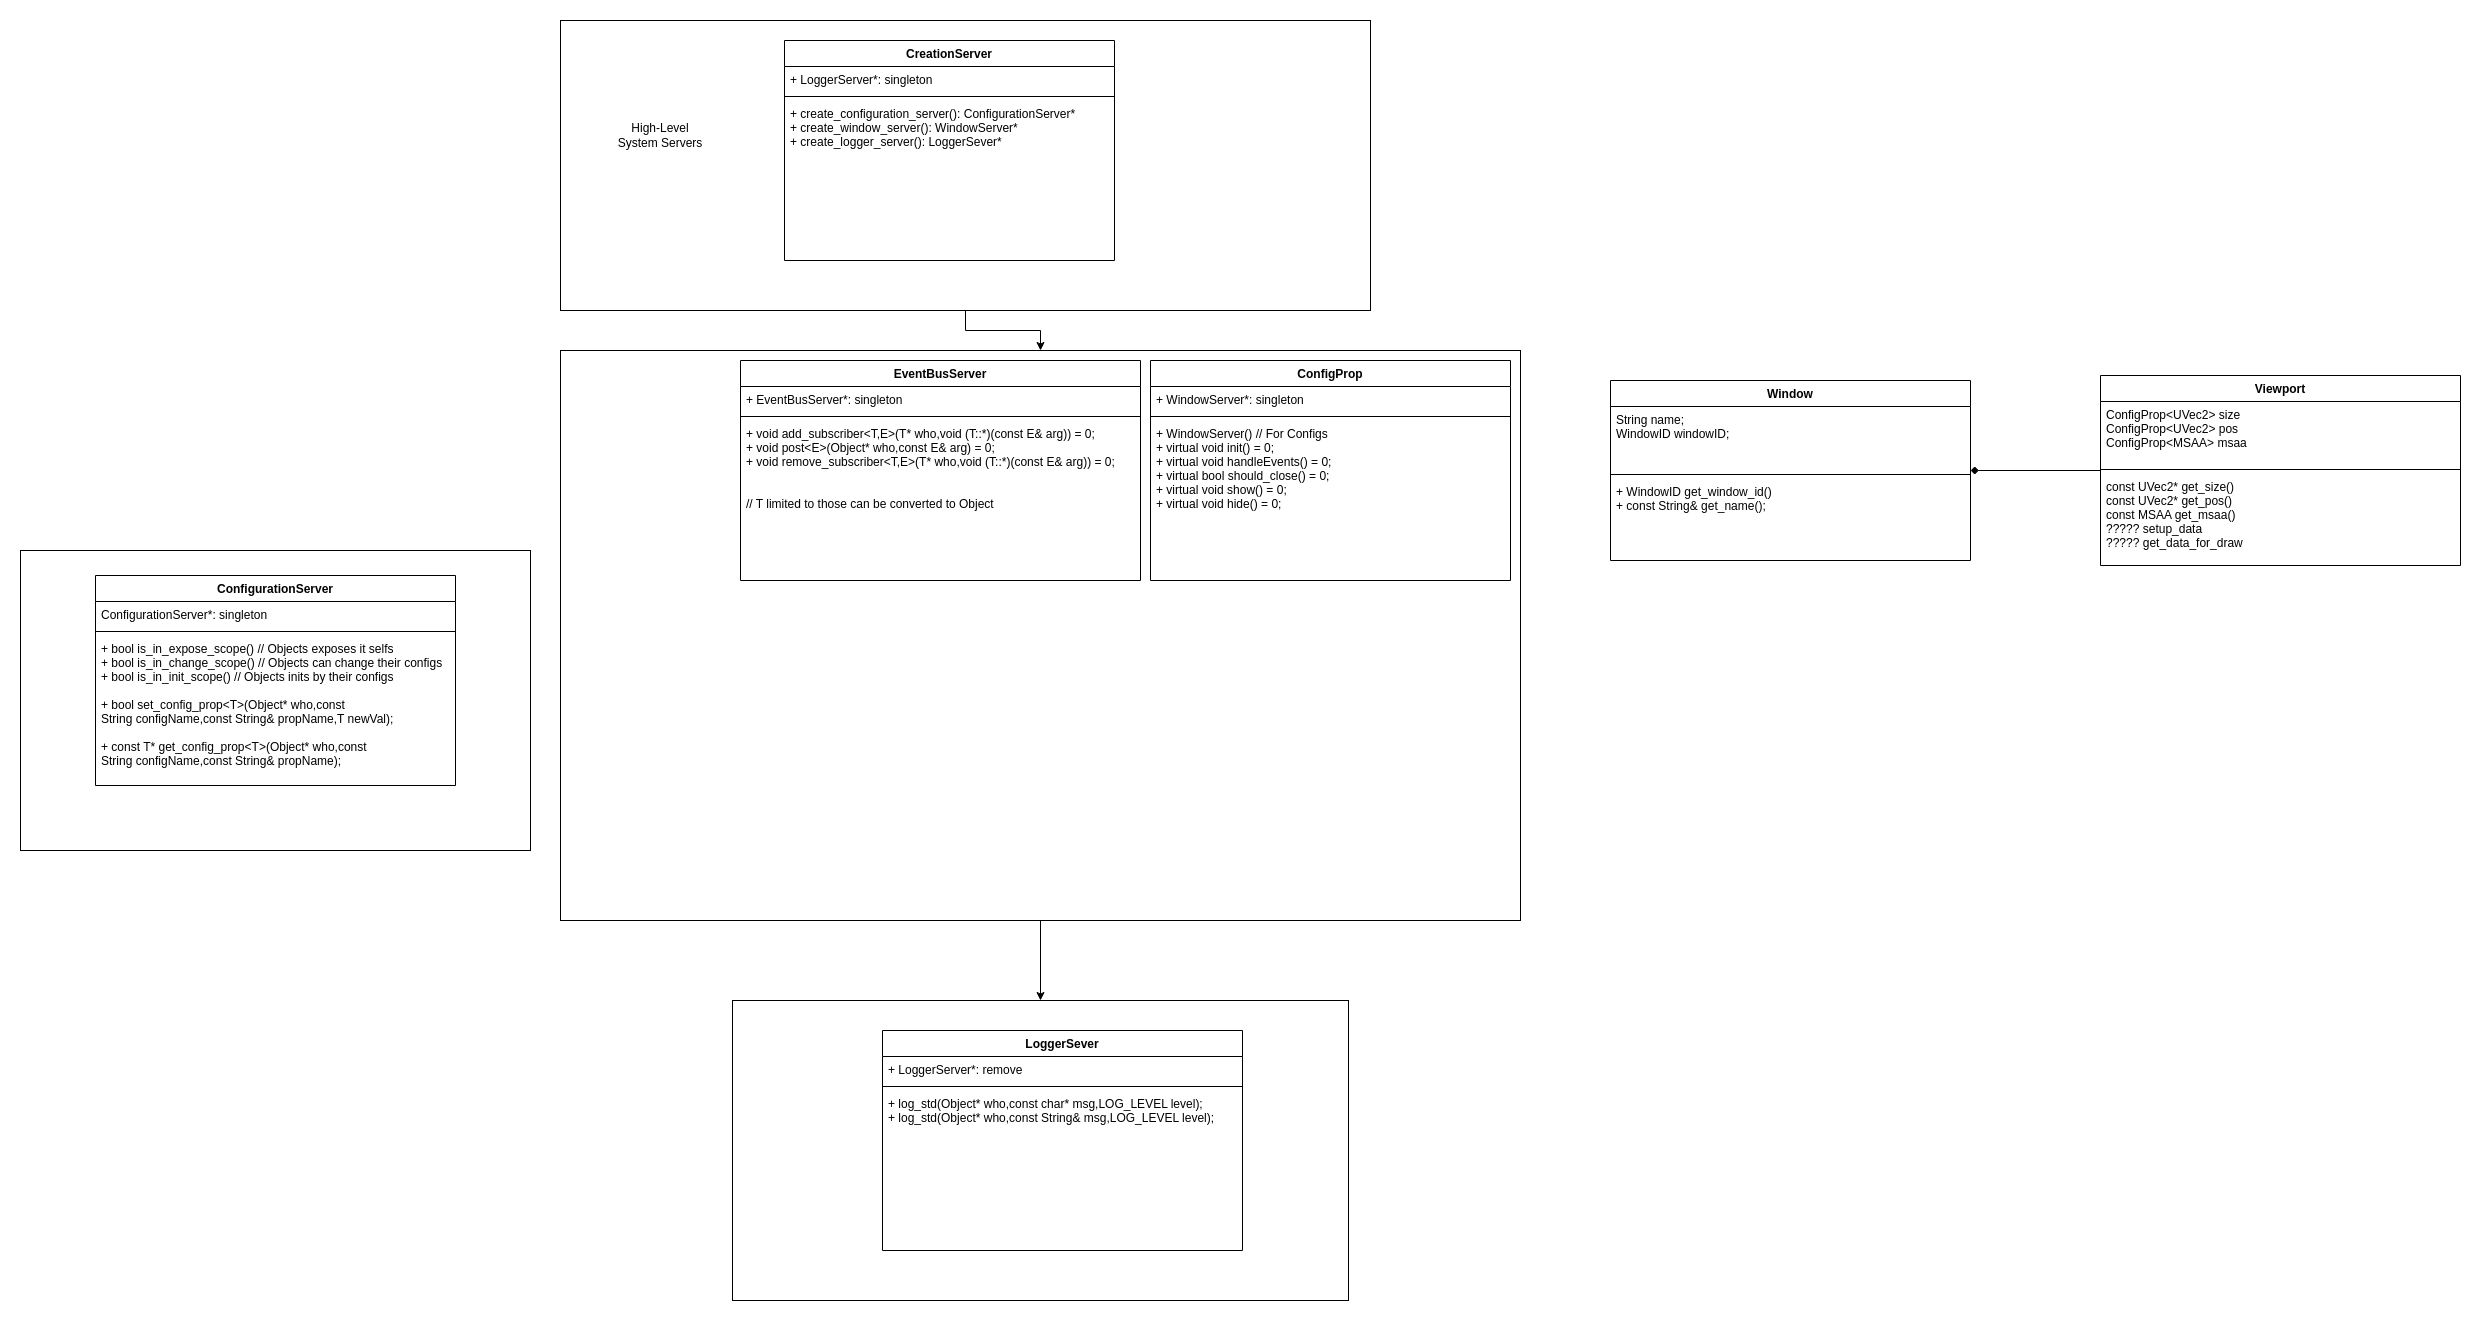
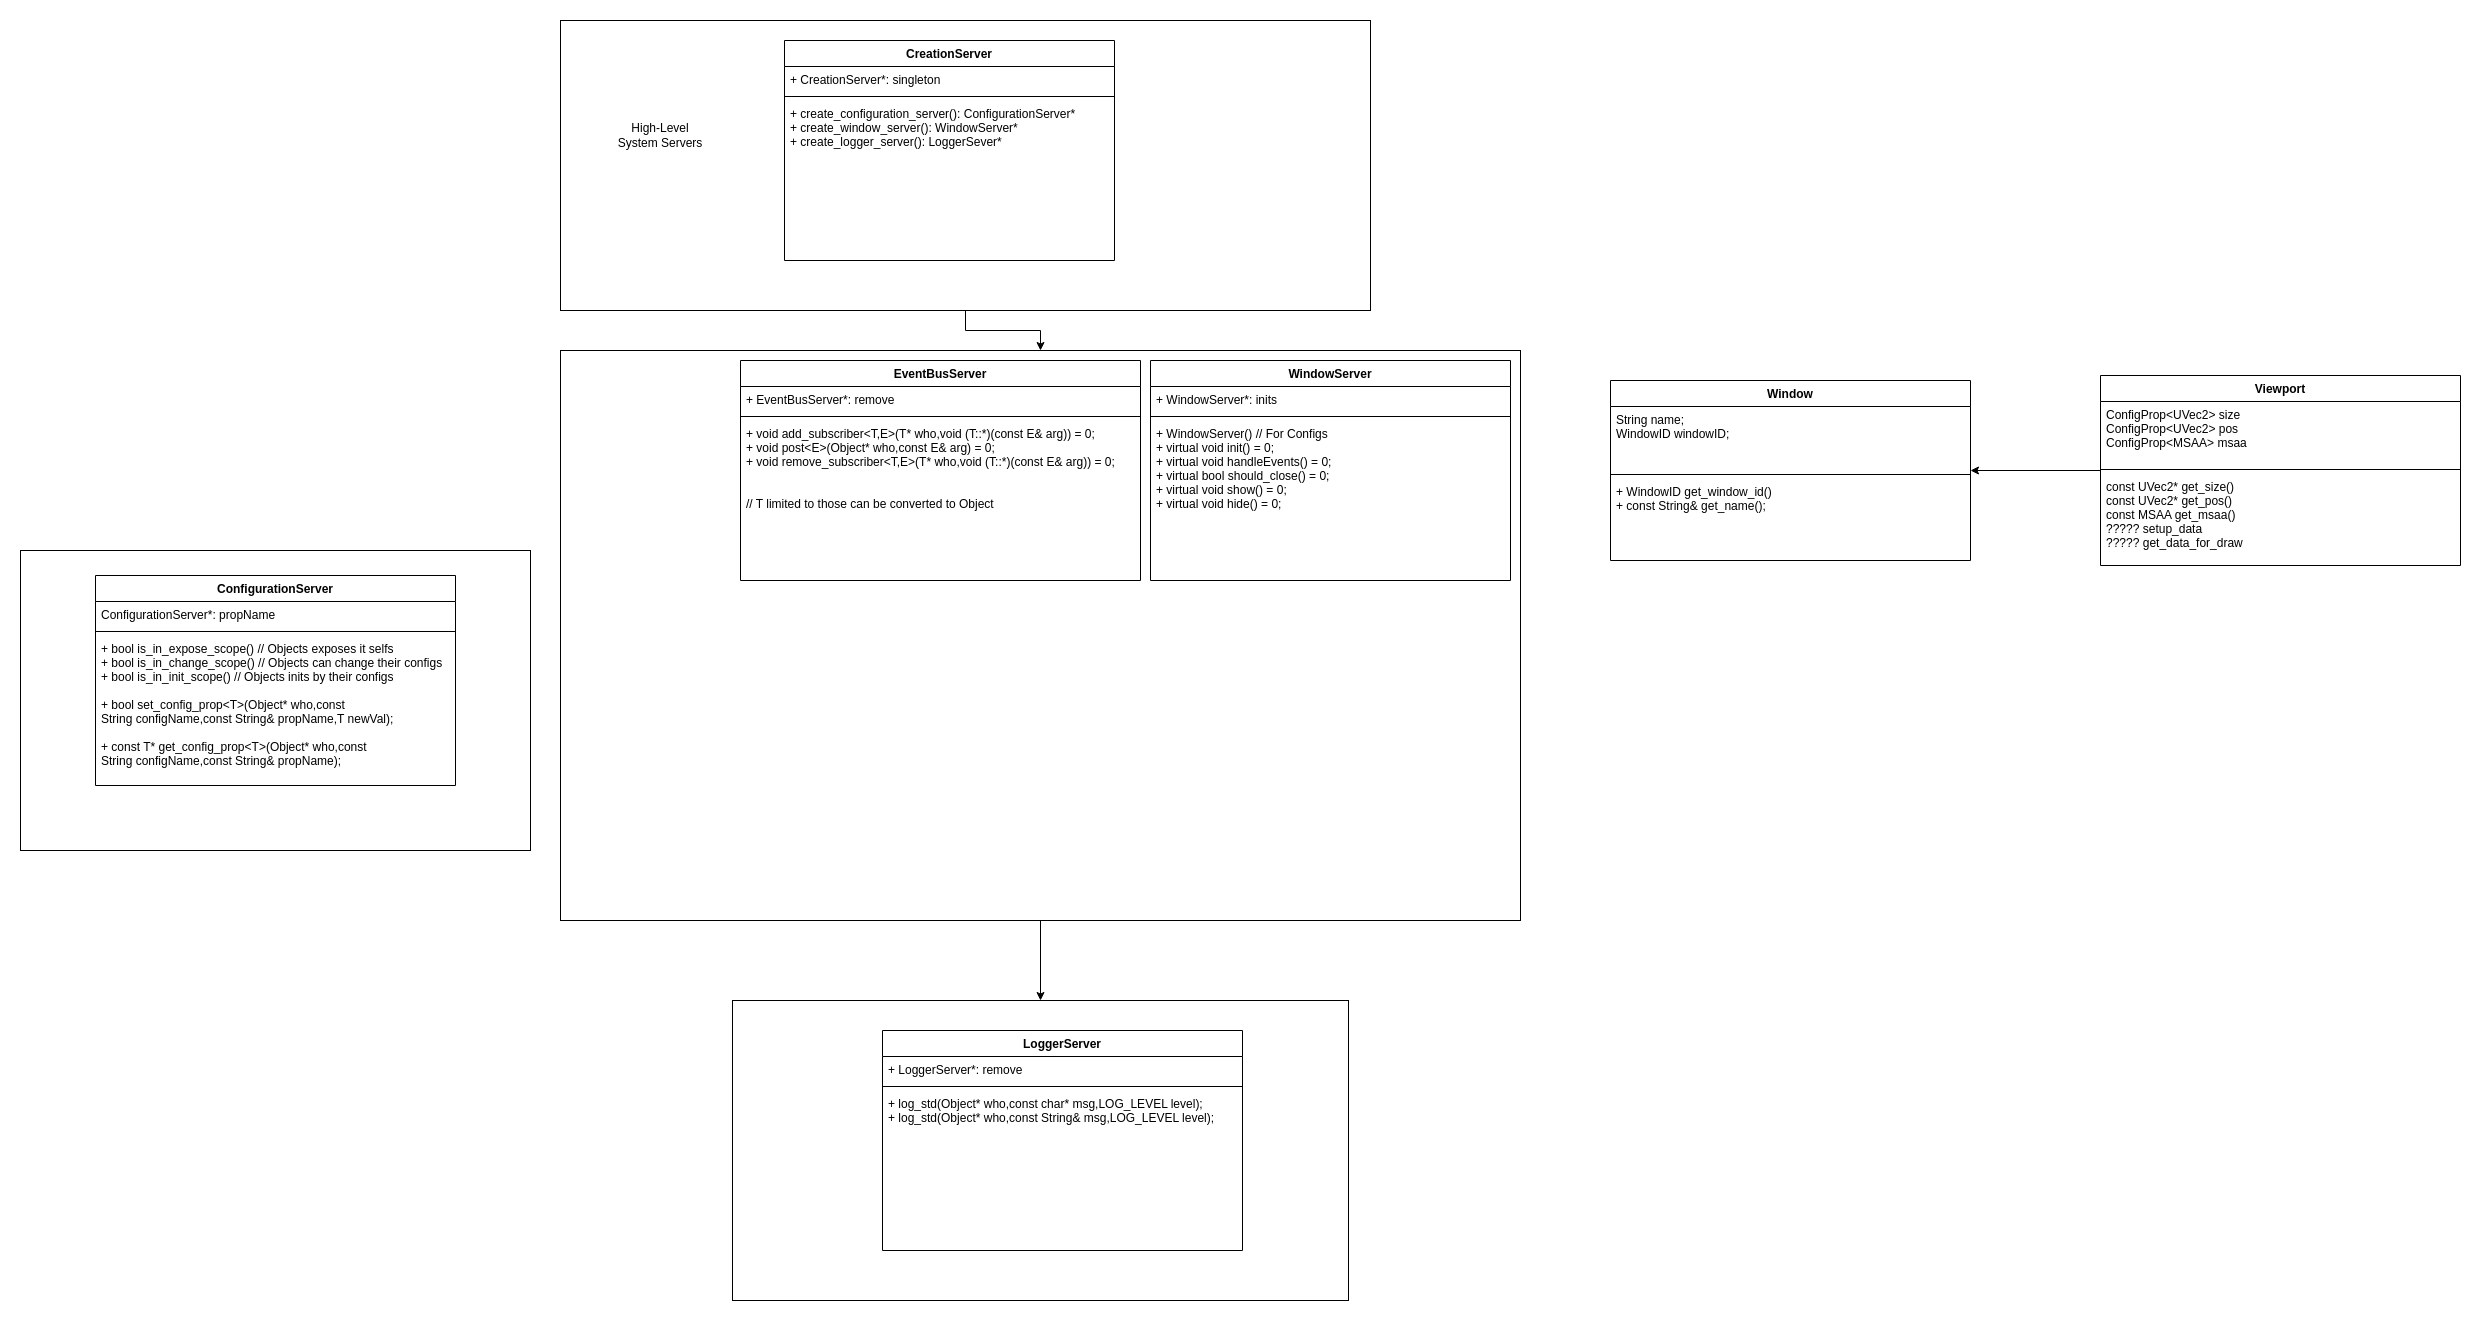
(870, 80) -> (875, 80)
(1330, 374) -> (1330, 374)
(834, 400) -> (827, 400)
(1236, 400) -> (1222, 400)
(1979, 471) -> (1978, 471)
(196, 615) -> (196, 615)
(1062, 1044) -> (1062, 1044)
